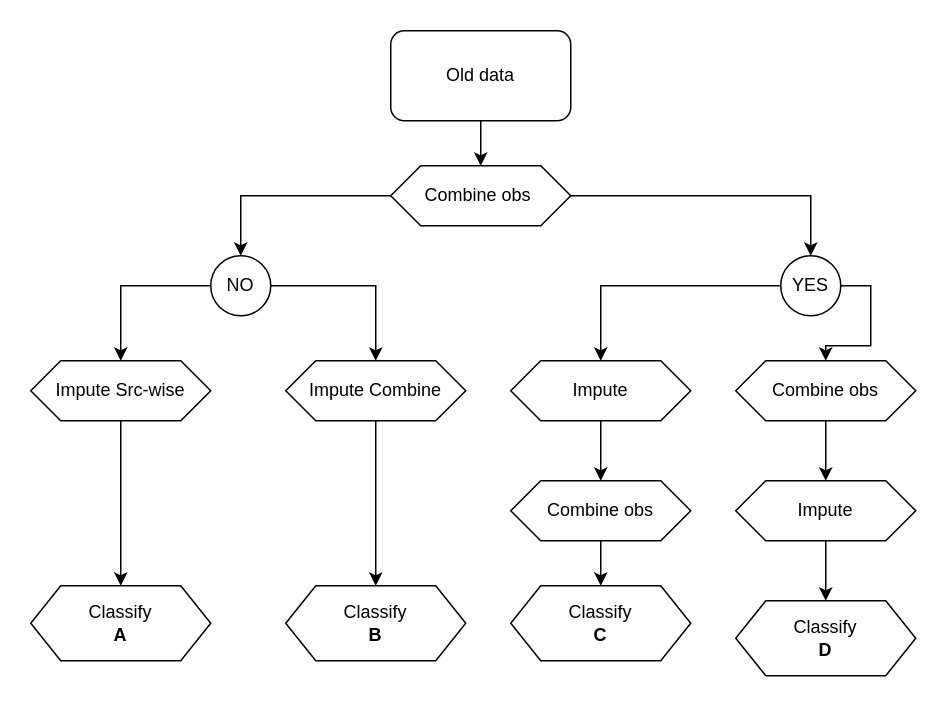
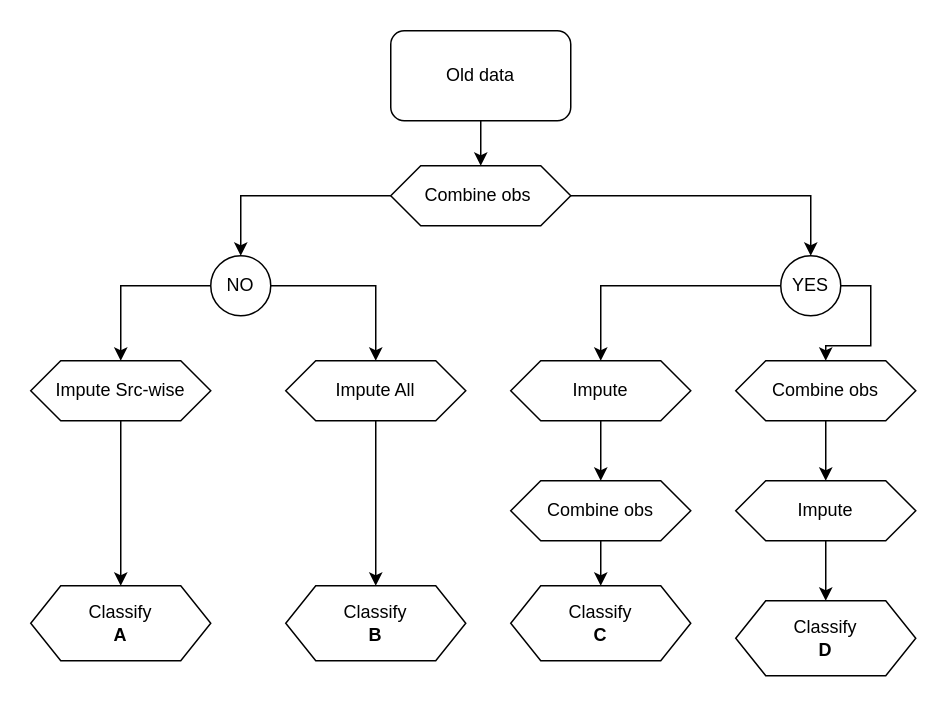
(376, 391) -> (376, 391)
